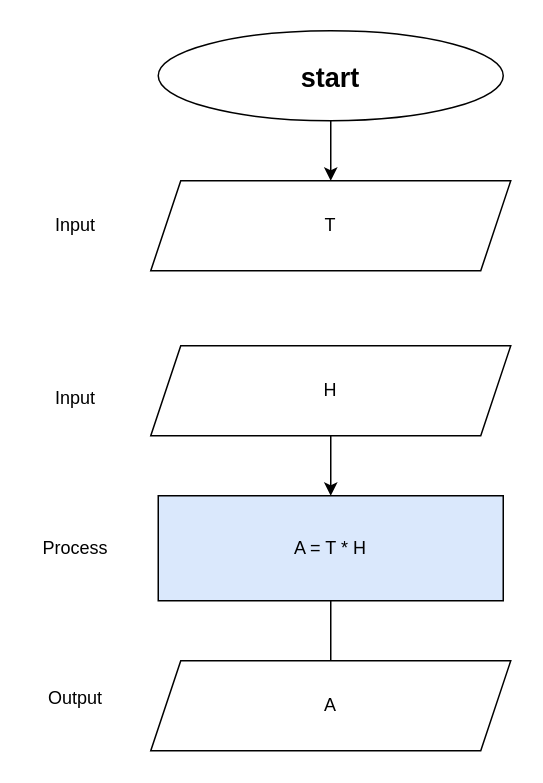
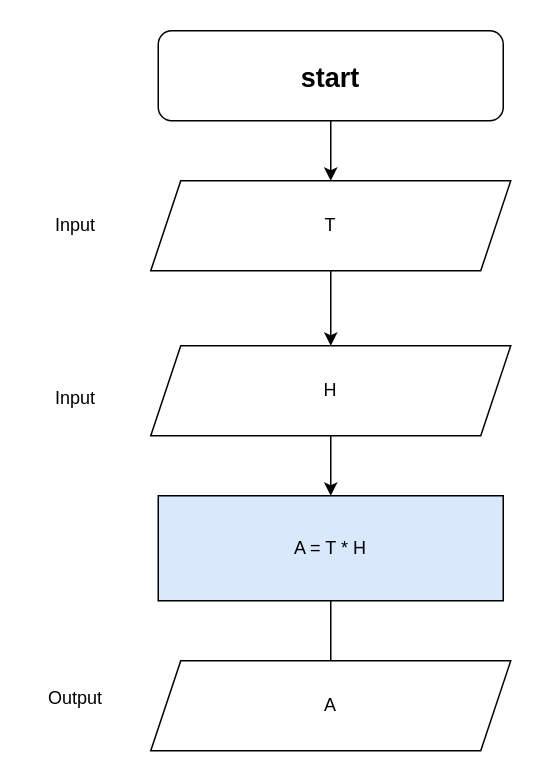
(331, 76) -> (331, 76)
none -> (331, 303)
(76, 548) -> none
